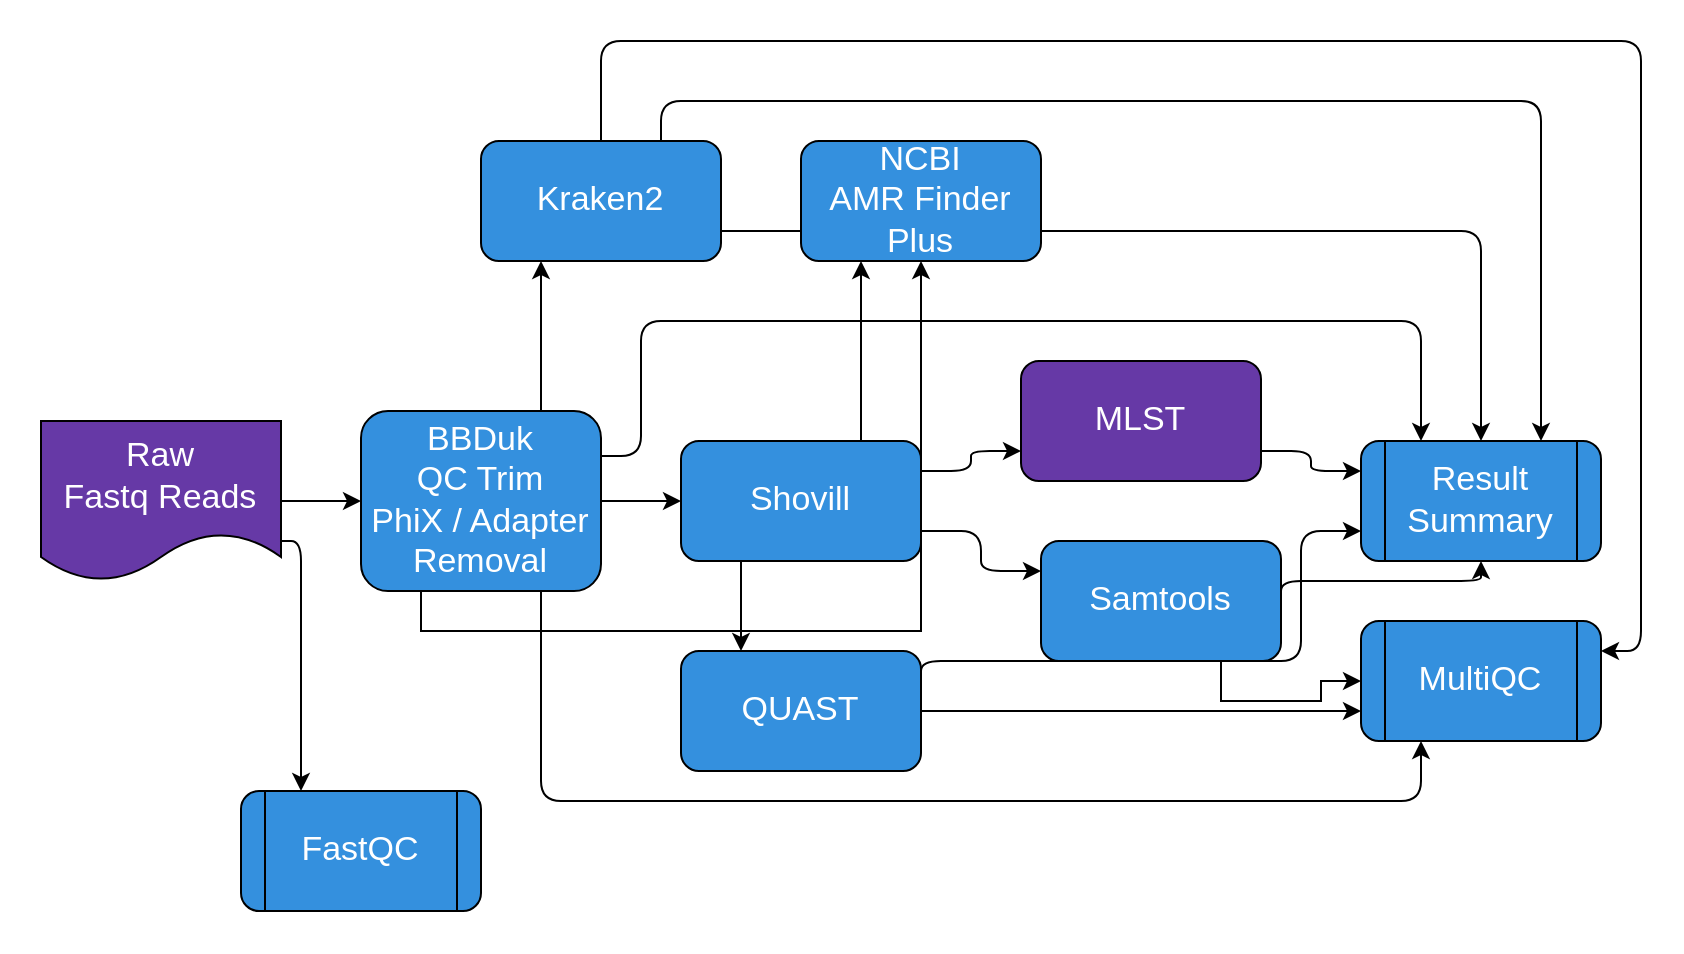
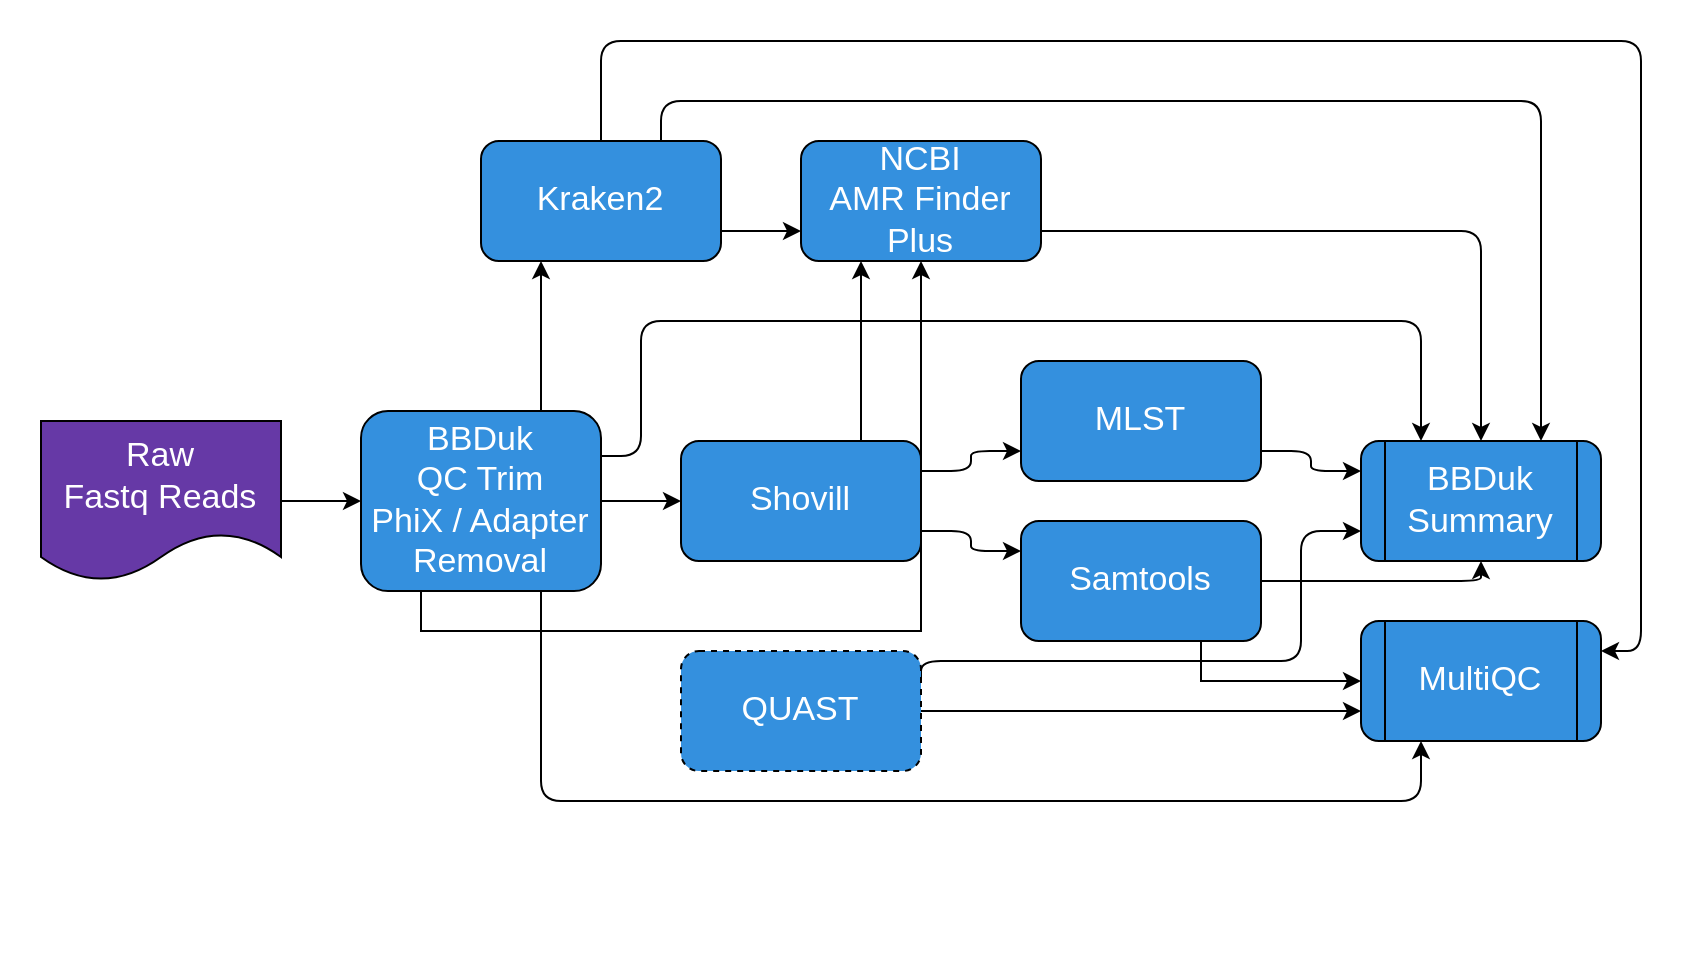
(791, 231) -> (786, 231)
(1141, 421) -> (1141, 421)
(1481, 501) -> (1481, 501)
(741, 599) -> none
(1161, 601) -> (1141, 581)
(301, 655) -> none
(801, 711) -> (801, 711)
(361, 851) -> none
